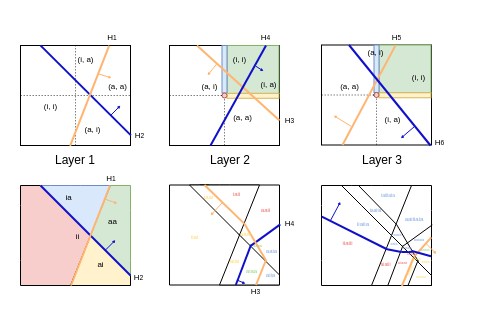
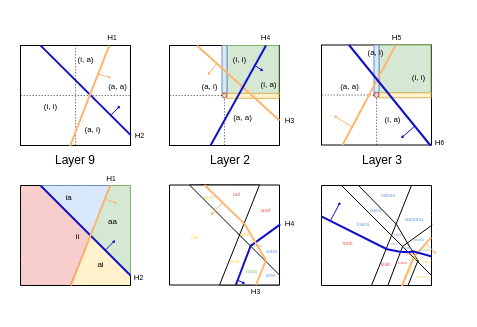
(76, 161) -> (76, 161)
